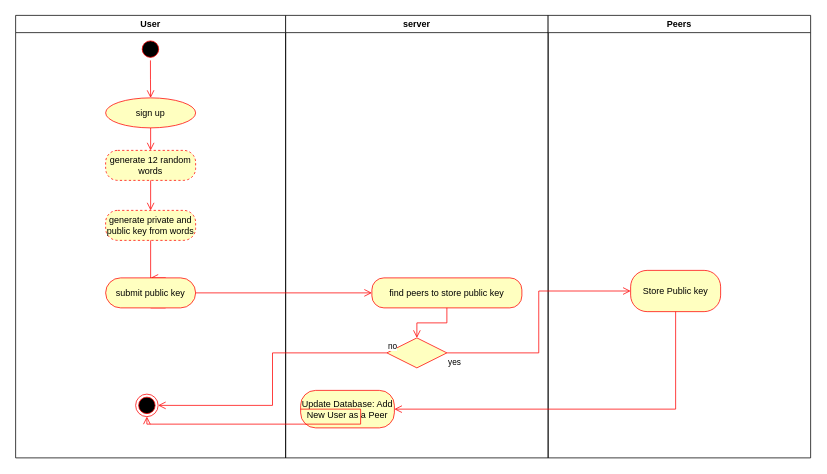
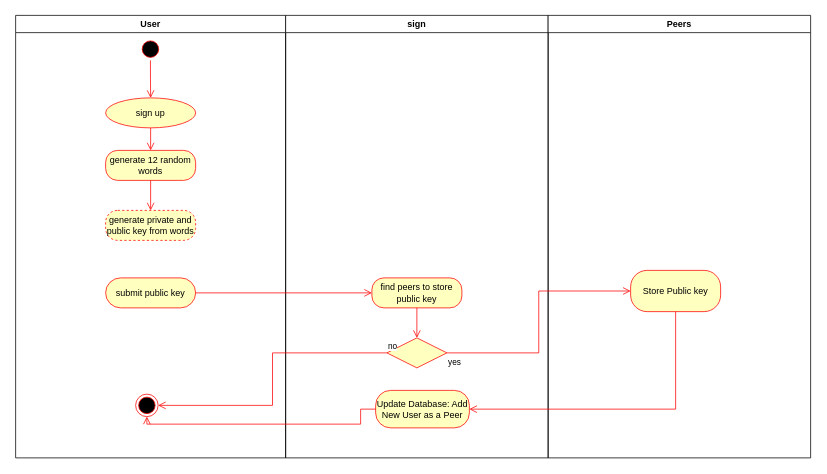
(416, 24) -> (416, 24)
(150, 165) -> (150, 165)
(150, 260) -> none
(447, 293) -> (417, 293)
(347, 409) -> (422, 409)
